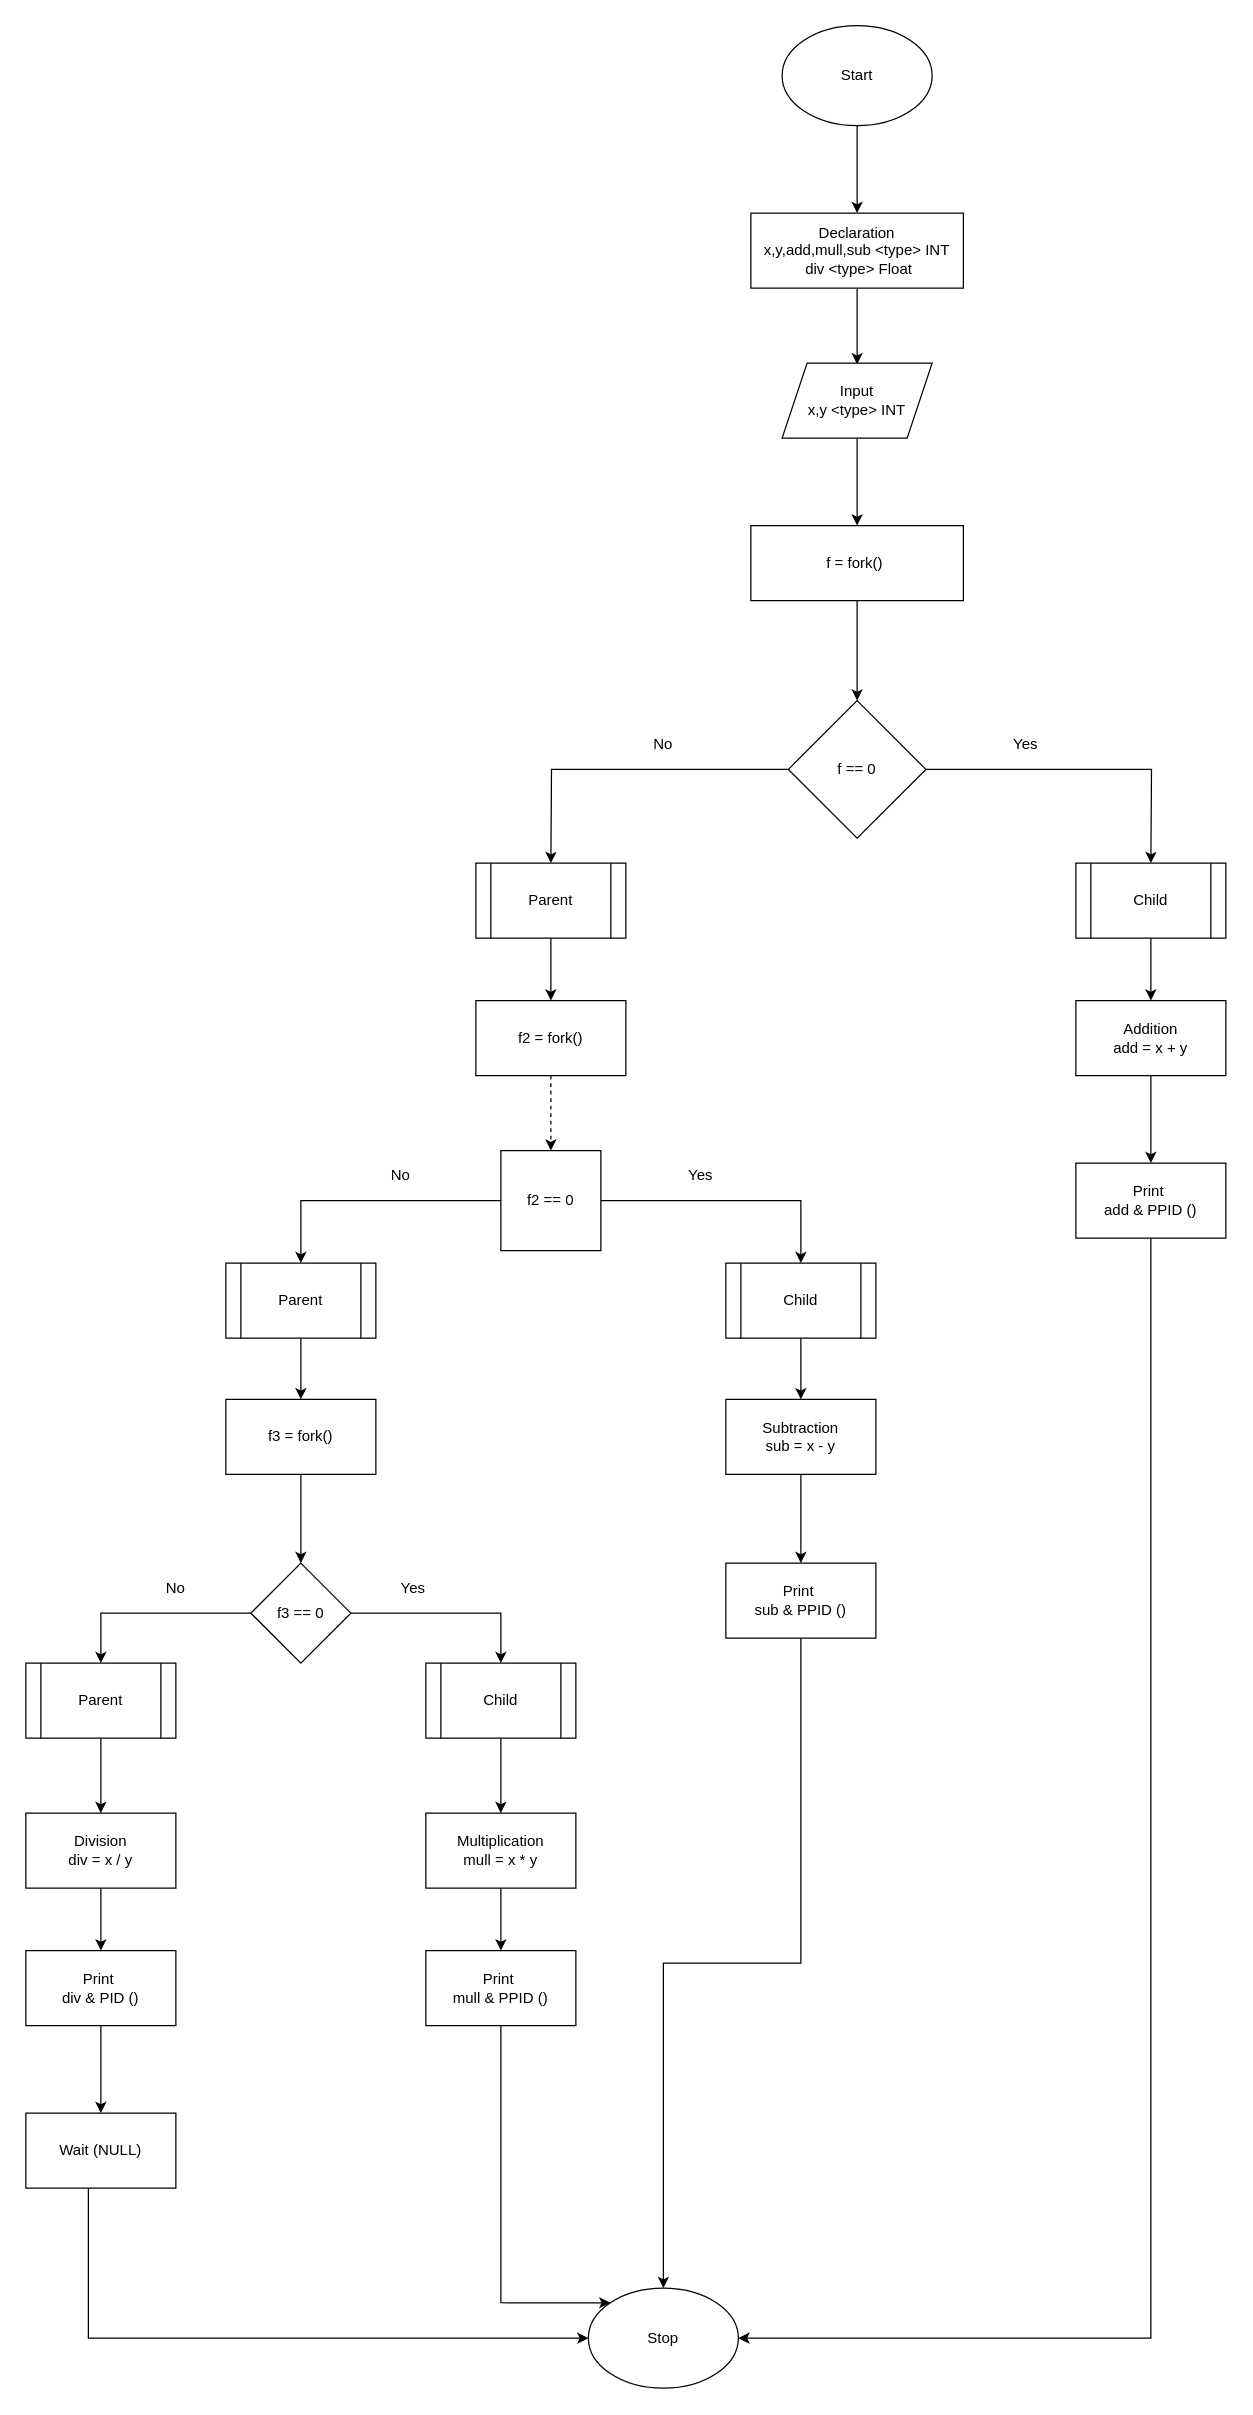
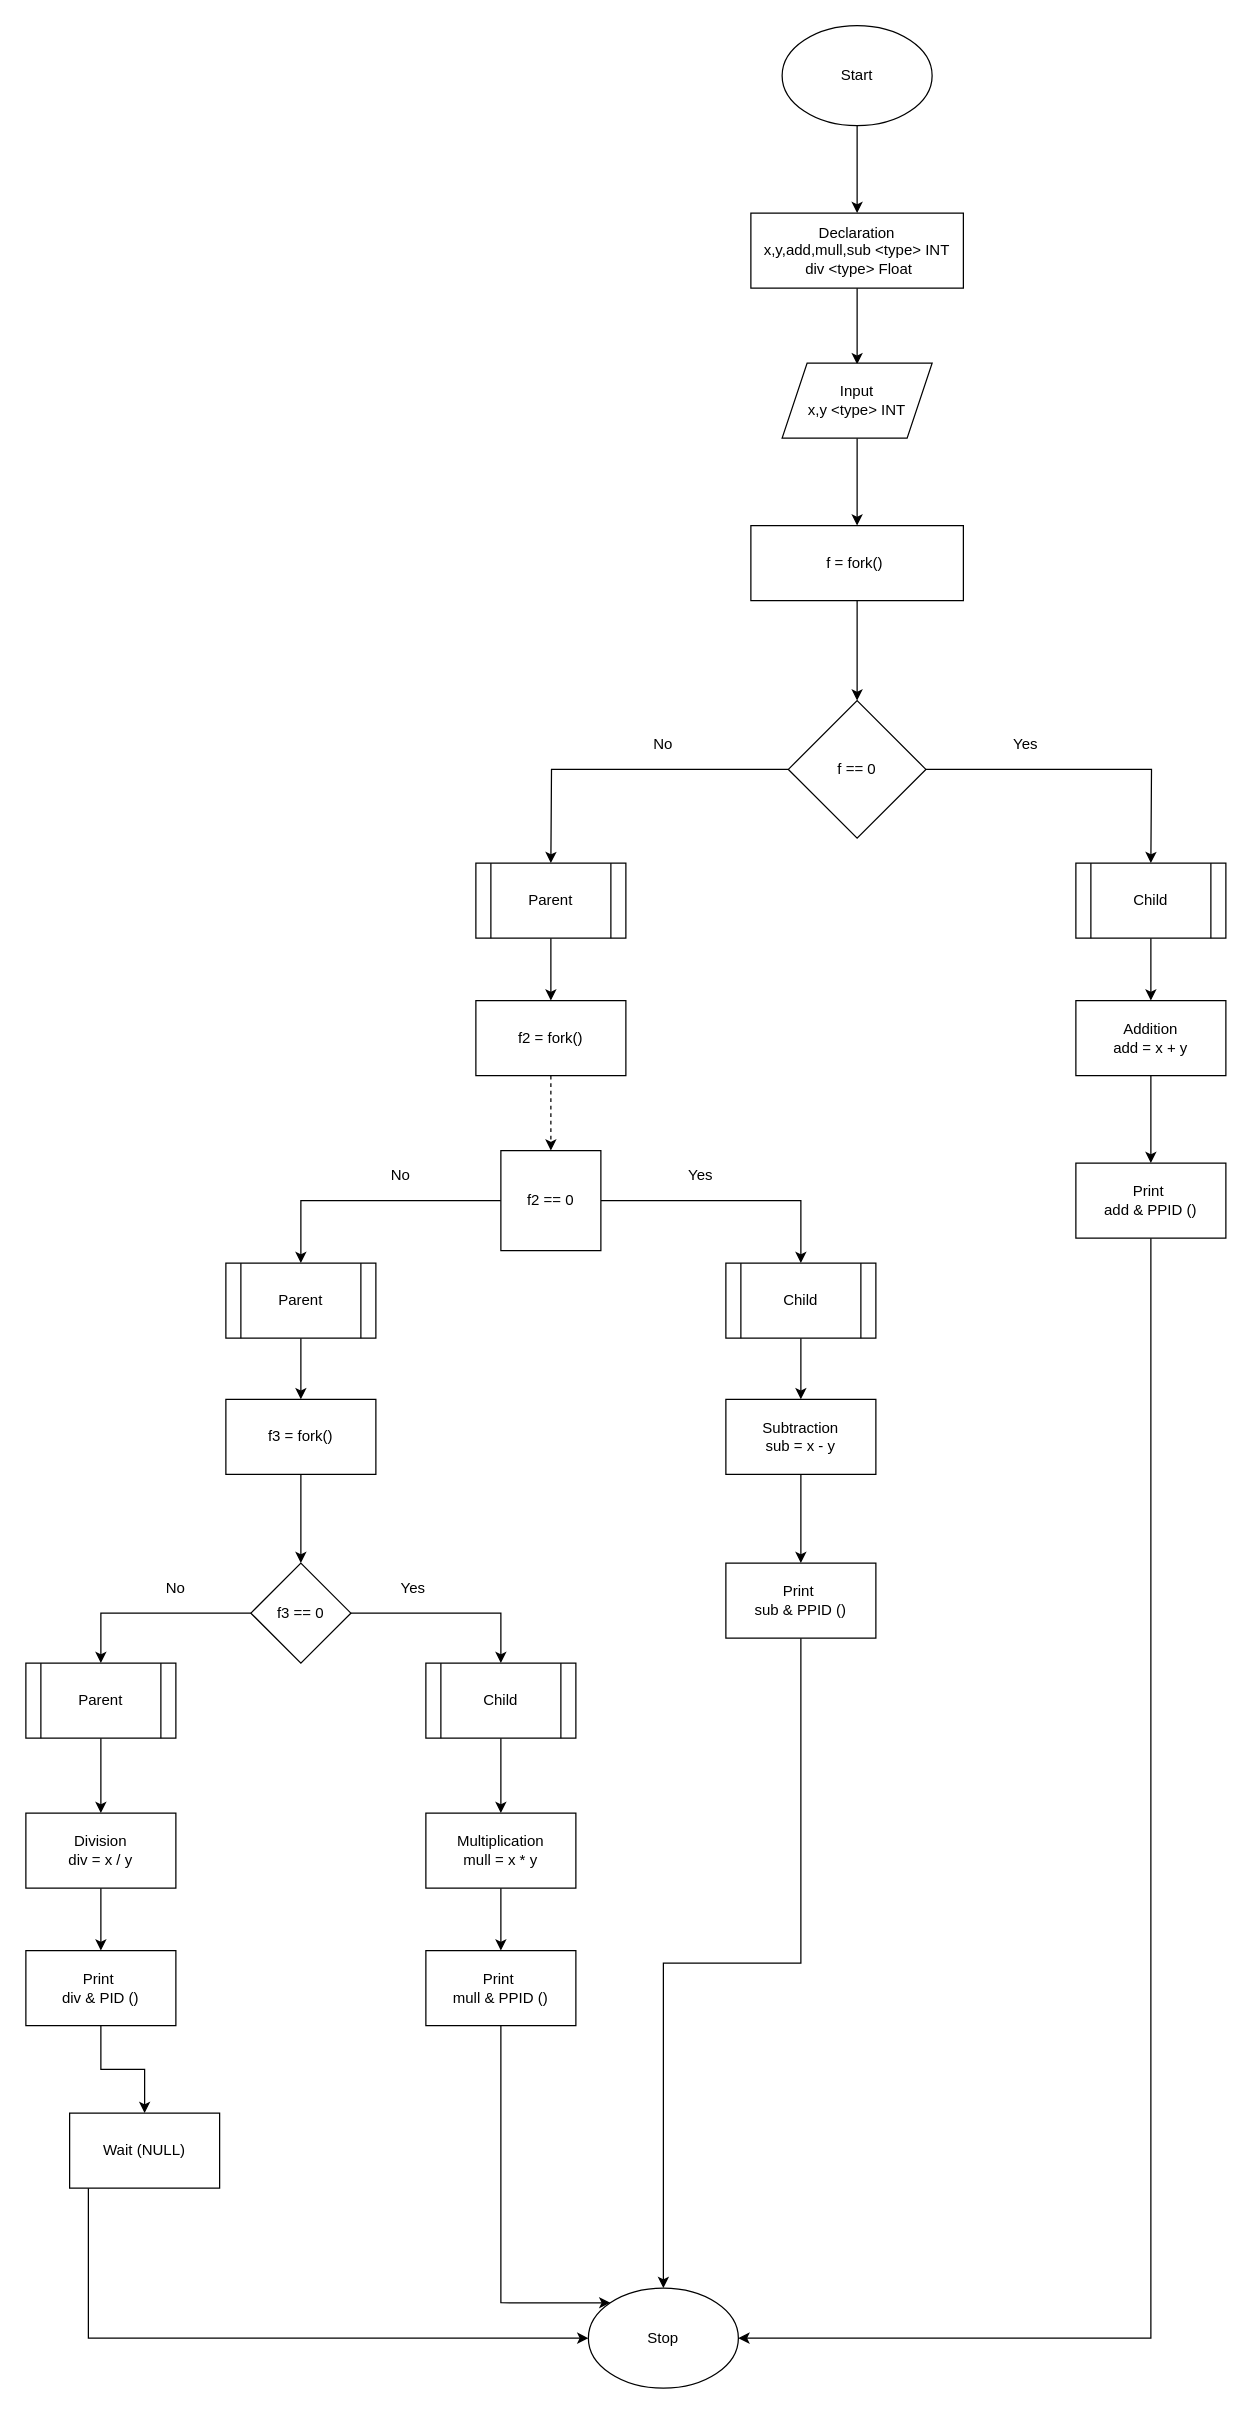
(101, 2151) -> (144, 2151)
